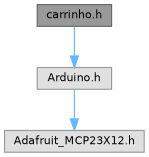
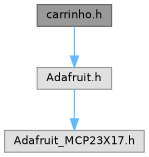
(74, 78) -> (74, 78)
(74, 141) -> (74, 141)
